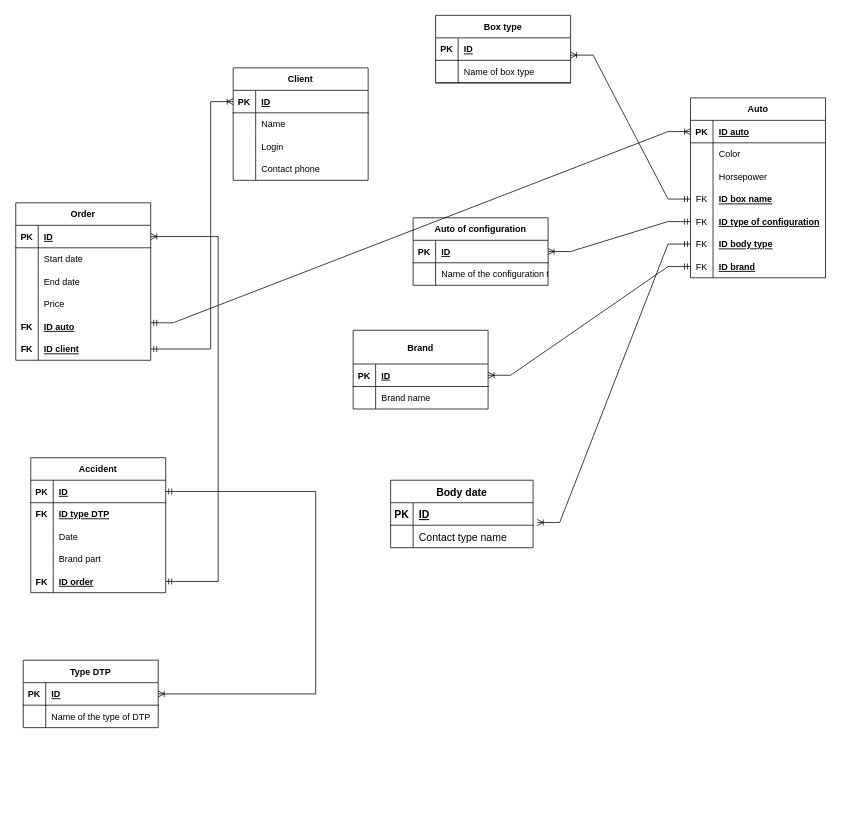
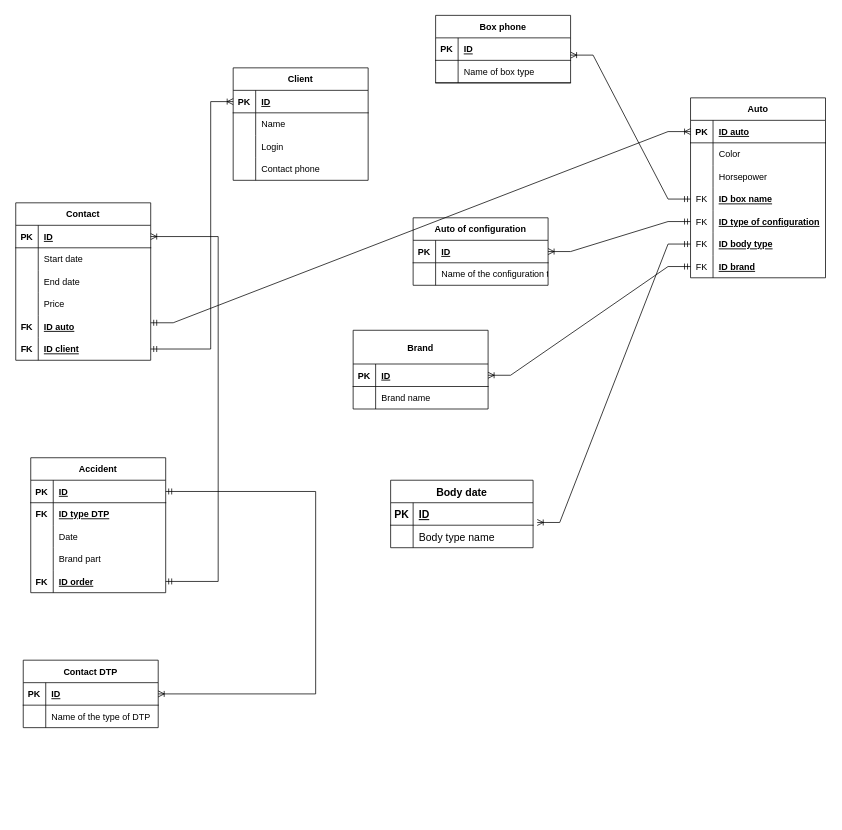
(503, 27) -> (503, 27)
(83, 215) -> (83, 215)
(466, 537) -> (457, 537)
(90, 672) -> (90, 672)
